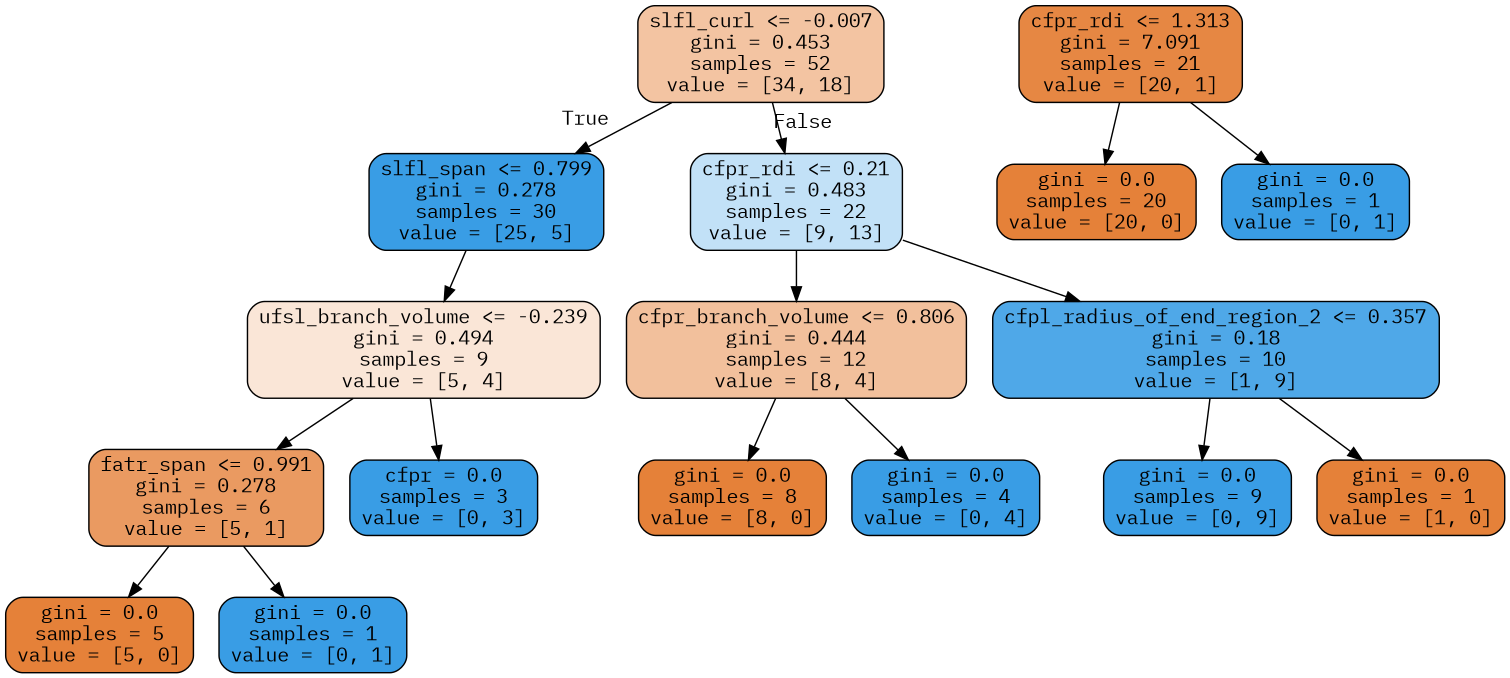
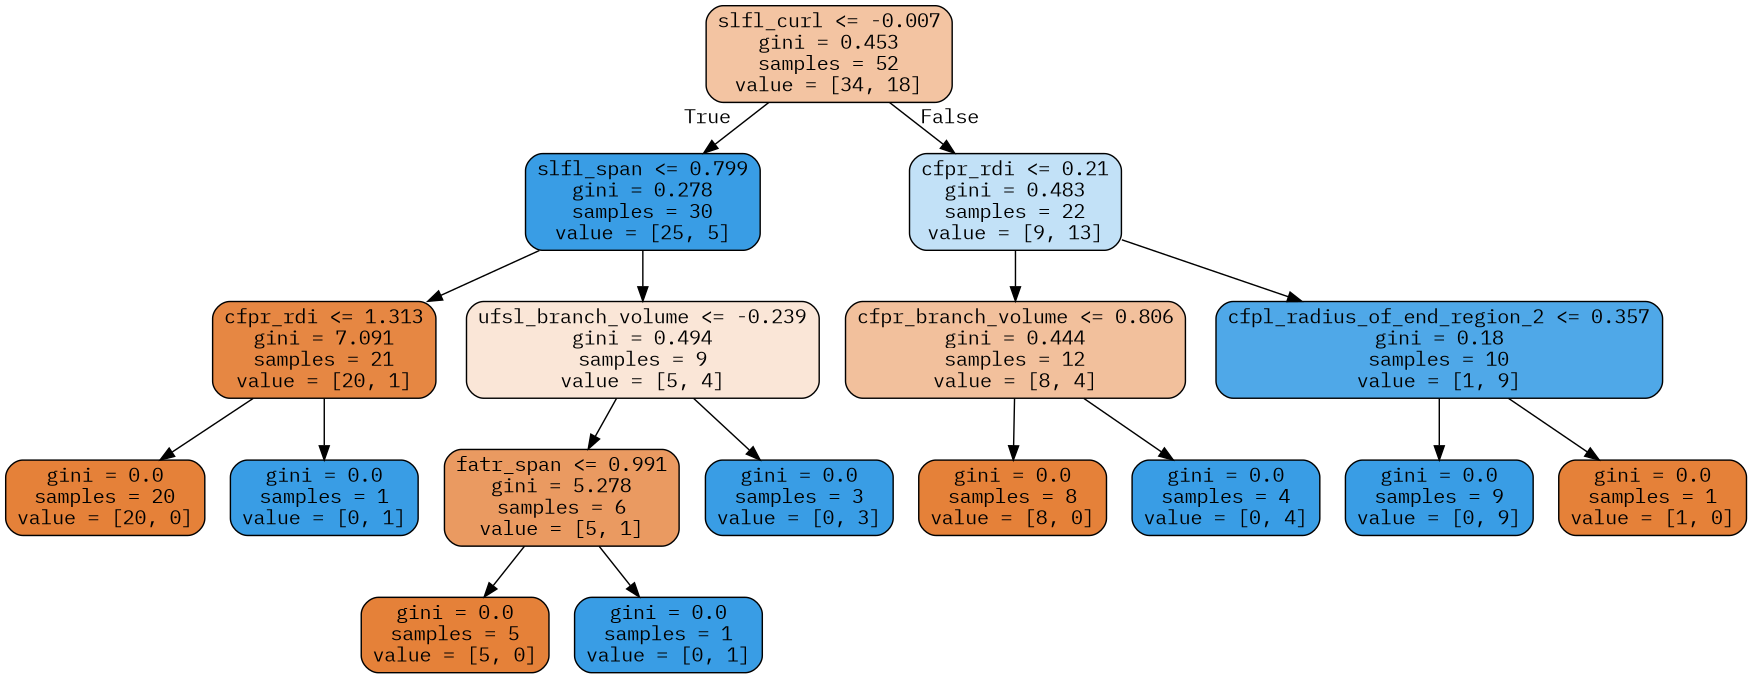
none -> (490, 273)
(206, 498) -> (562, 498)
(444, 498) -> (799, 498)
